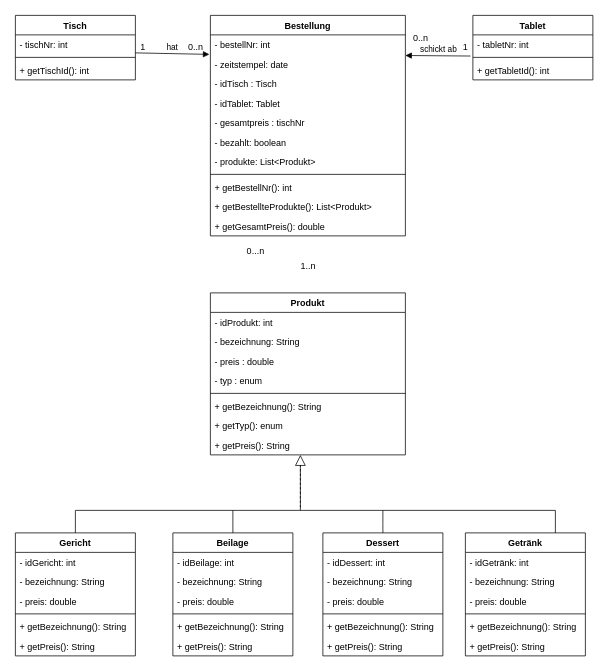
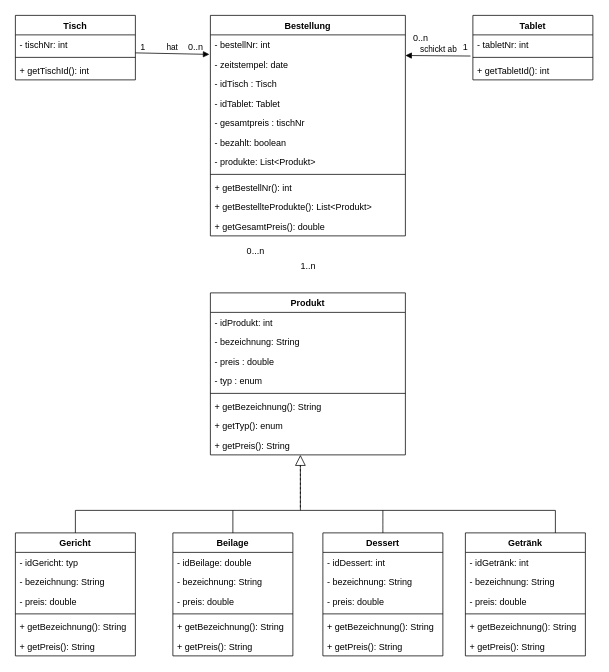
(53, 563) -> (54, 563)
(209, 563) -> (217, 563)
